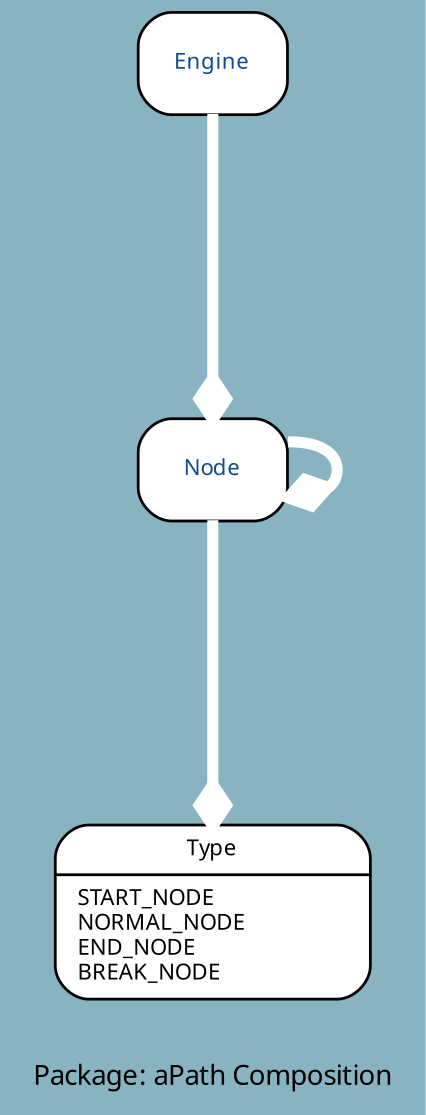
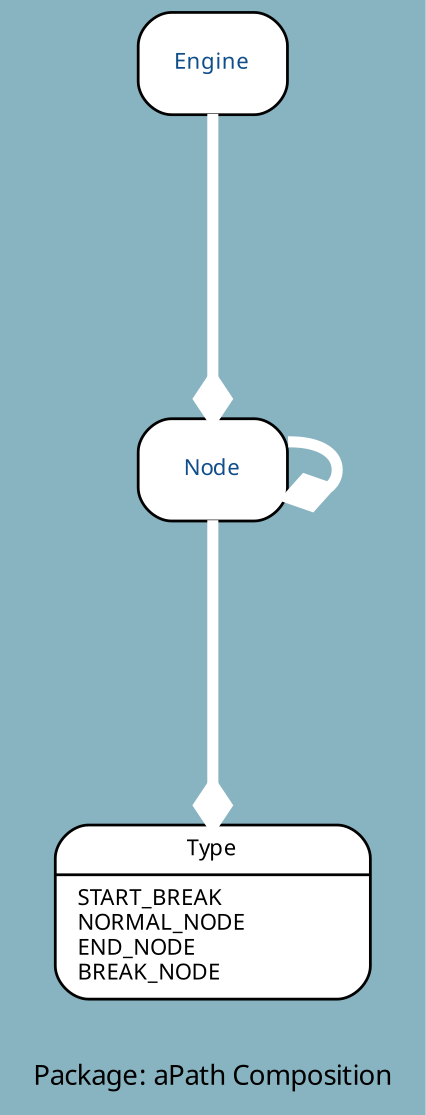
(146, 898) -> (151, 898)
